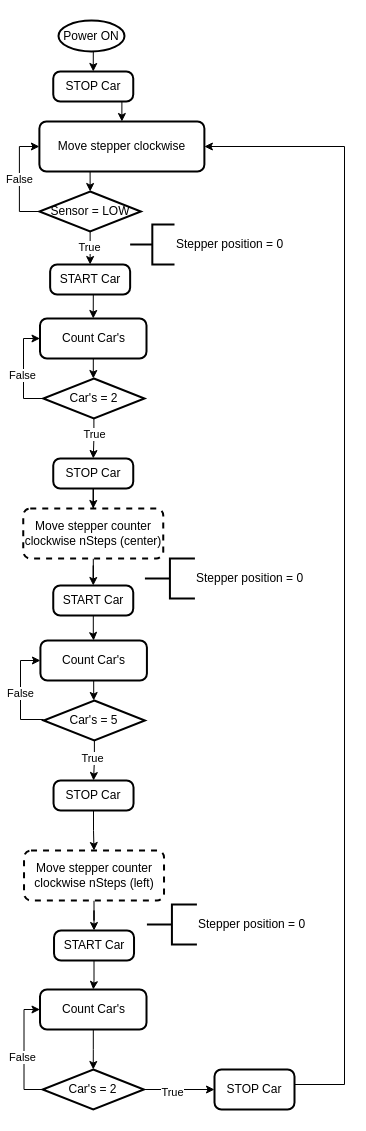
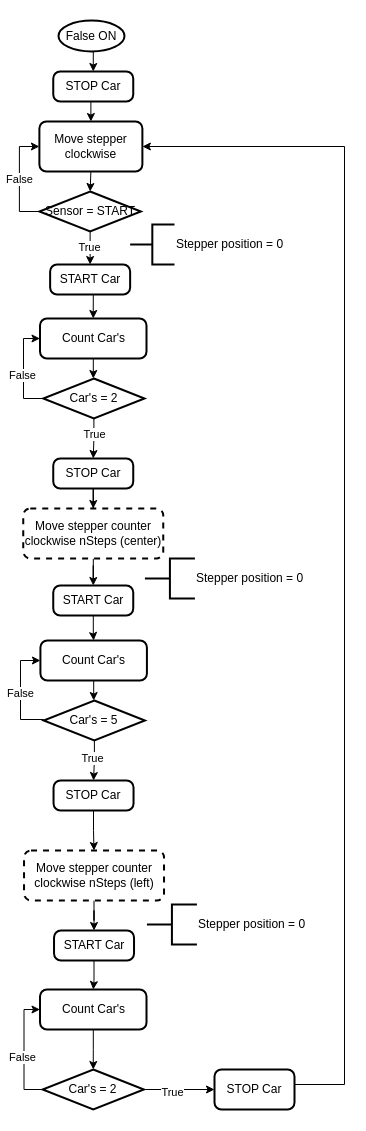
(92, 37) -> (92, 37)
(122, 147) -> (91, 147)
(91, 212) -> (91, 212)
